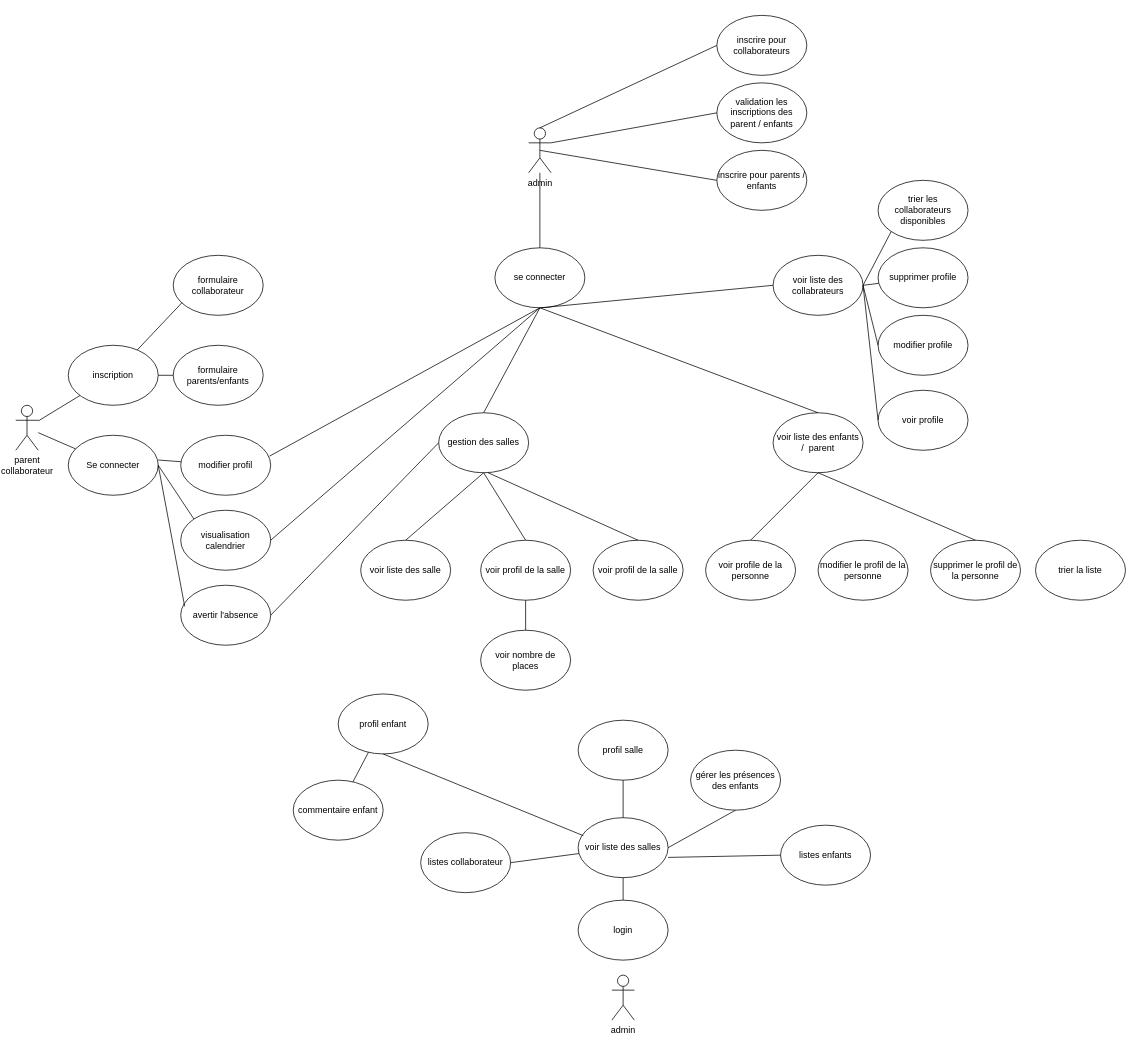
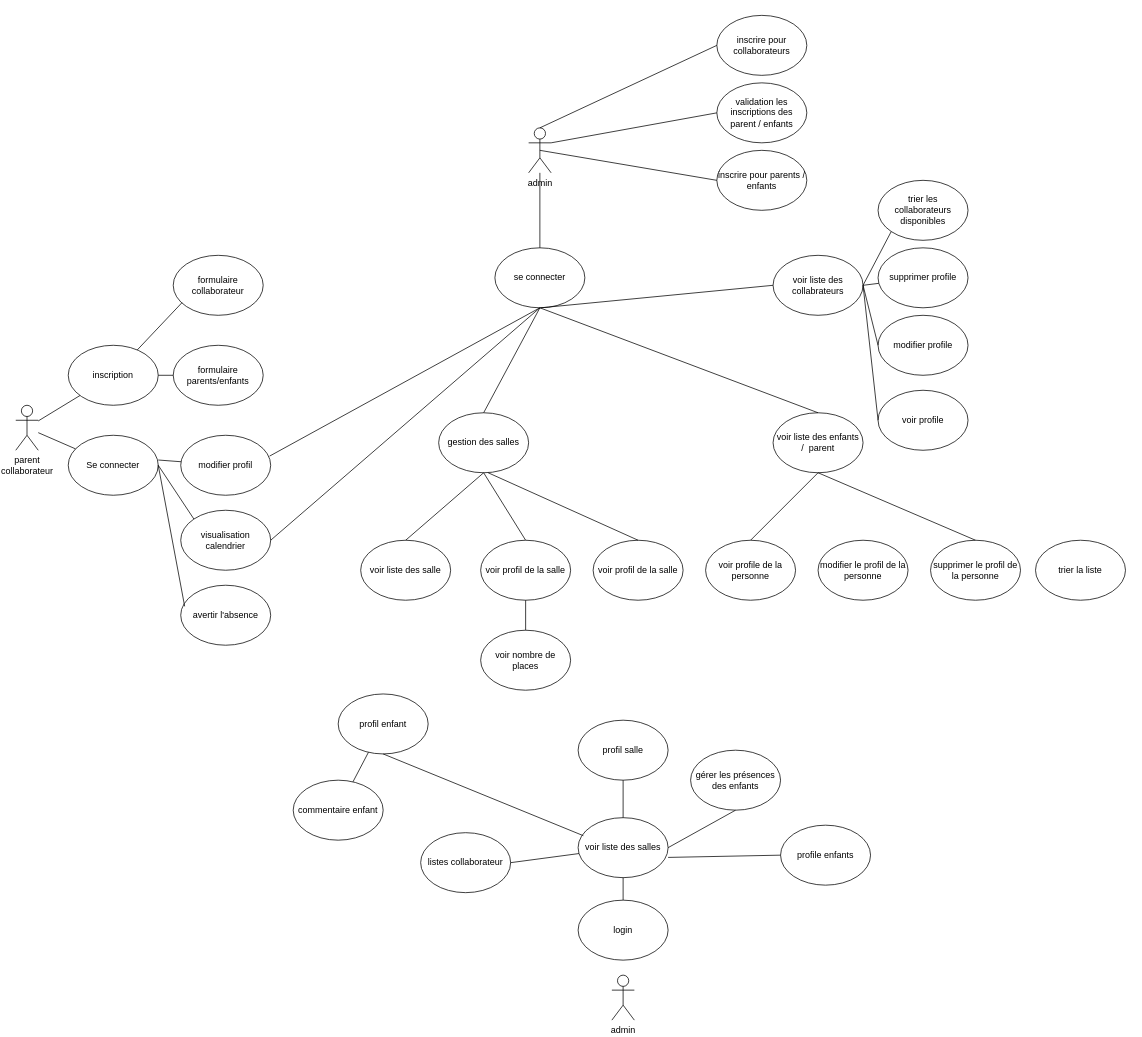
(354, 529) -> none
(825, 855) -> (825, 855)
